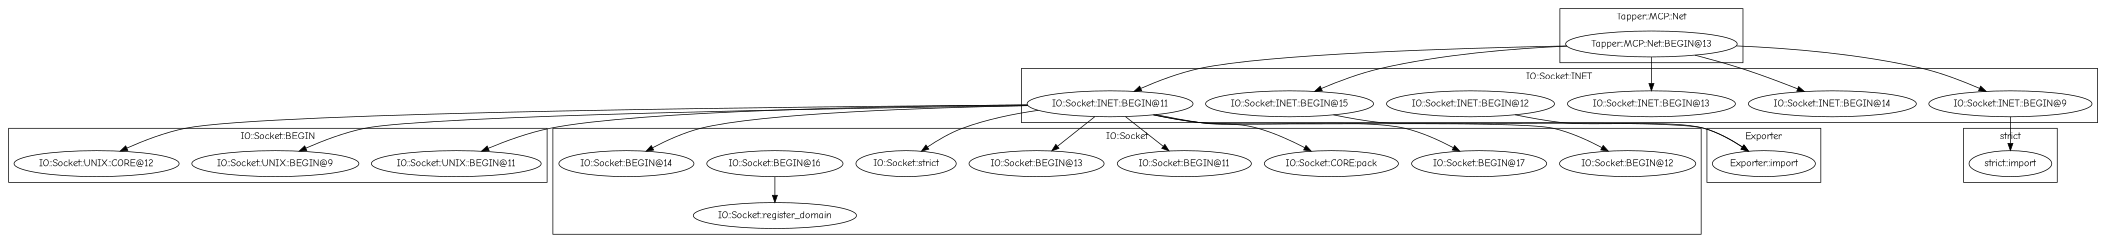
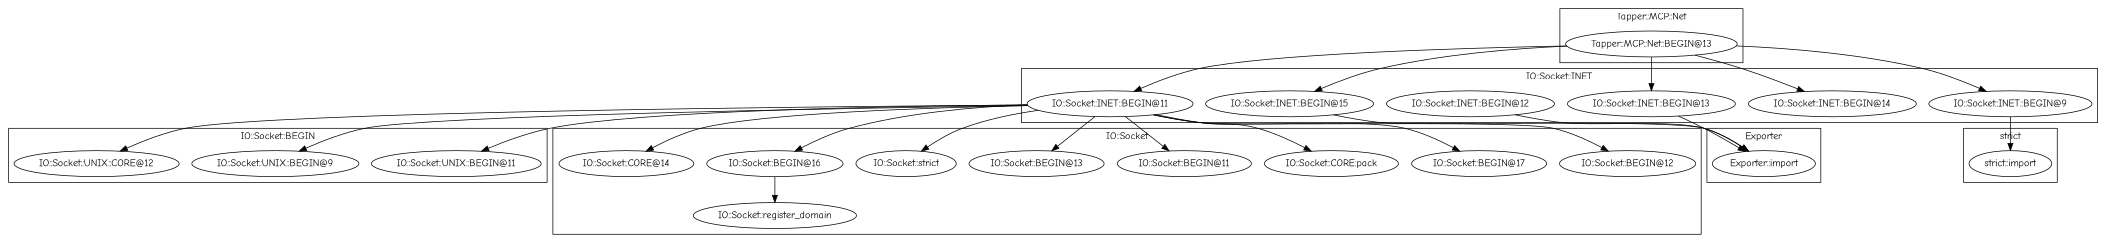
none -> (912, 115)
none -> (1709, 131)
(626, 164) -> (626, 164)
